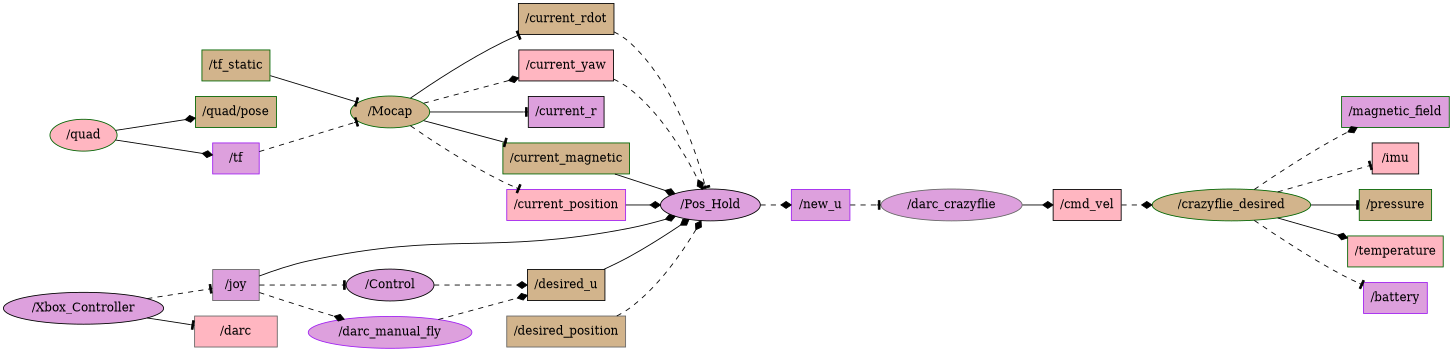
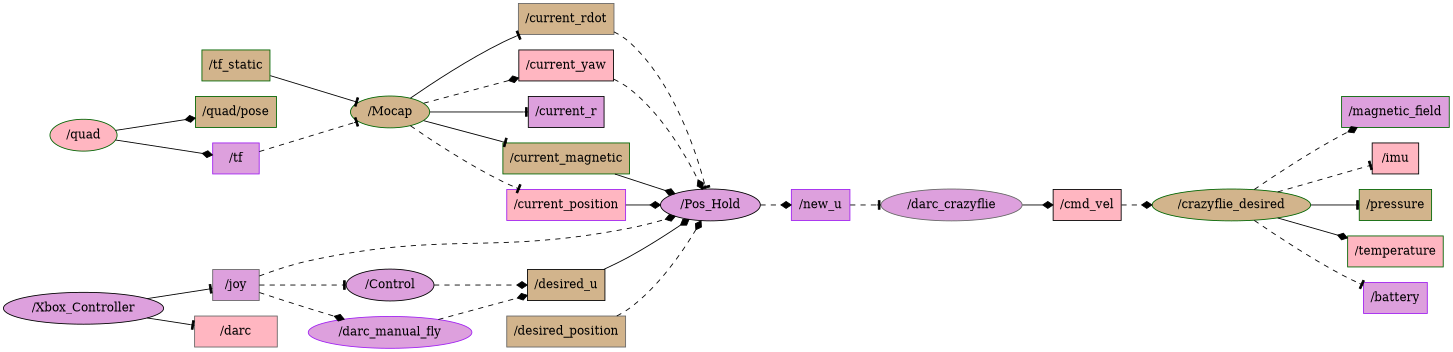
(566, 19) -> (566, 19)
(461, 244) -> (461, 244)
(178, 294) -> (178, 294)
